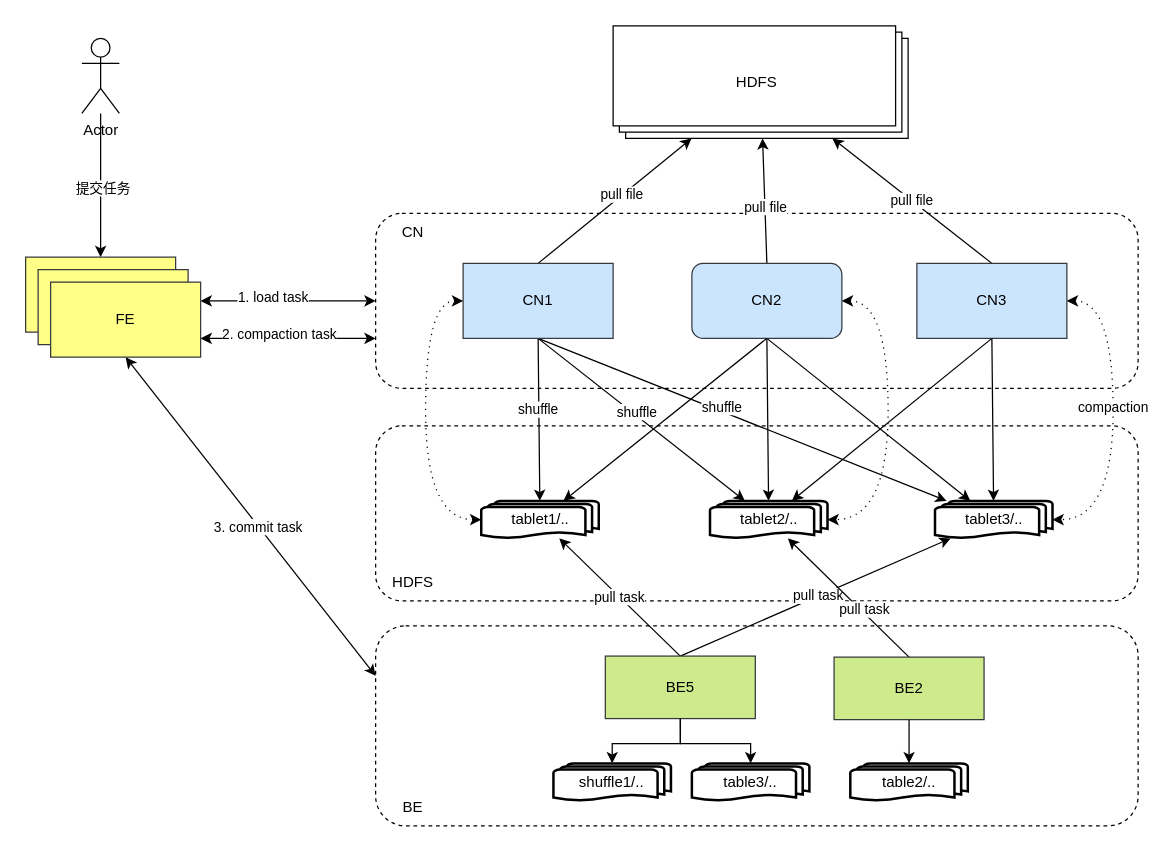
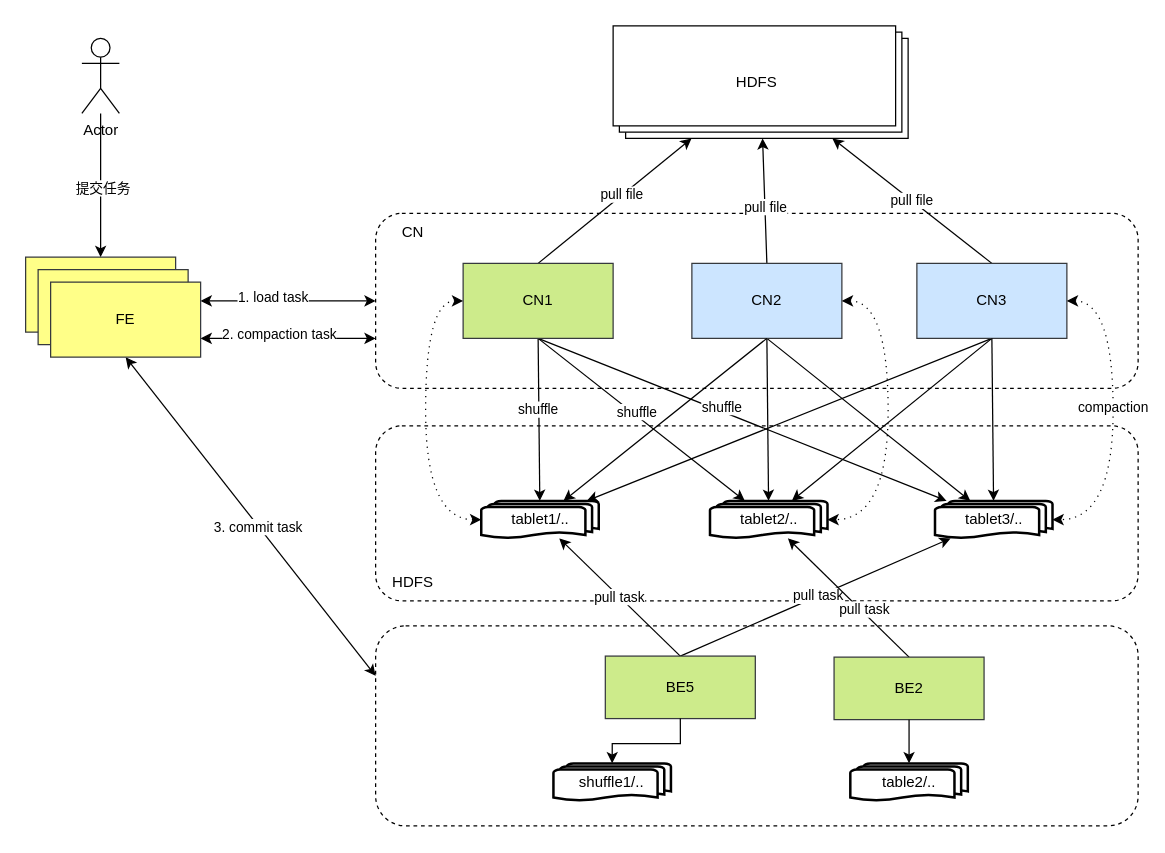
(538, 301) -> (538, 301)
(767, 301) -> (767, 301)
none -> (788, 420)
(723, 743) -> none
(751, 782) -> none
(413, 807) -> none
